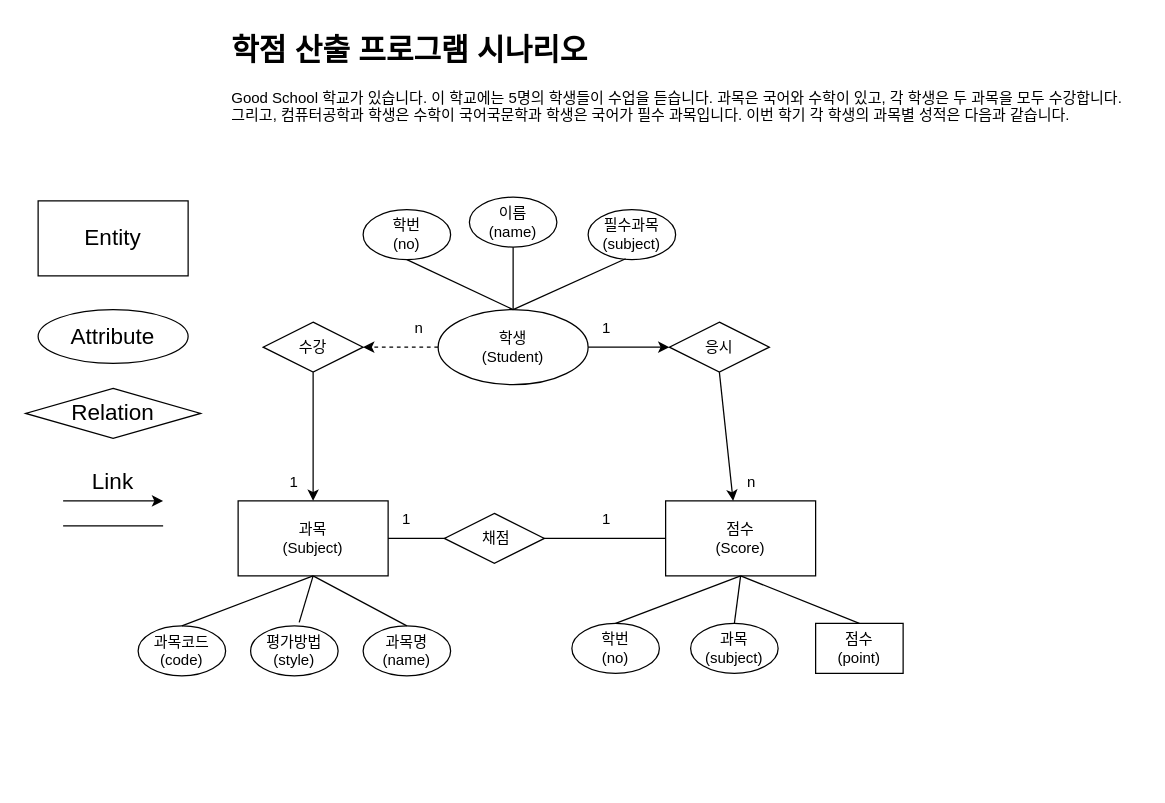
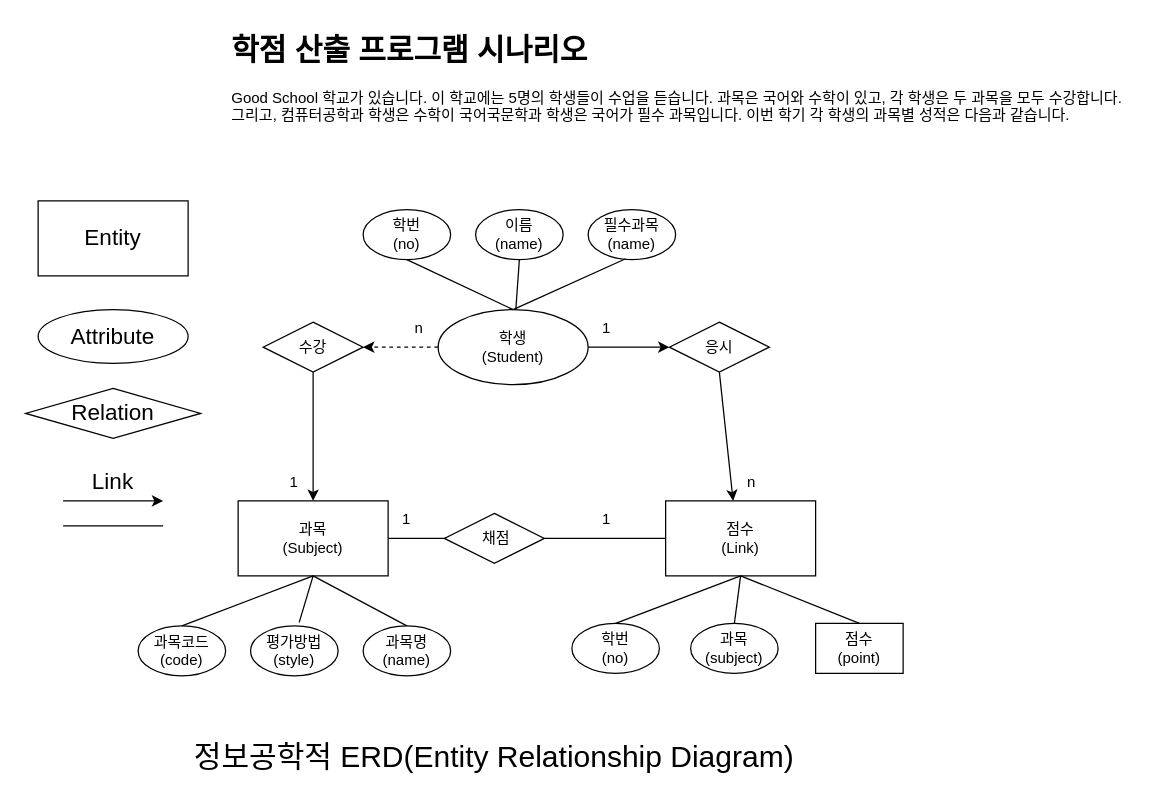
(513, 222) -> (519, 234)
(632, 234) -> (632, 234)
(741, 538) -> (741, 538)
none -> (494, 757)
